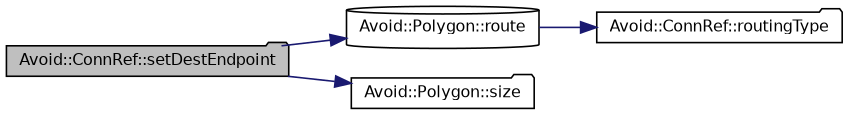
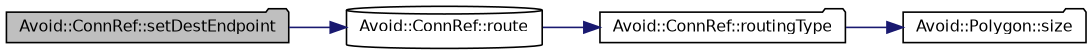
(443, 27) -> (444, 27)
(311, 79) -> (866, 27)
